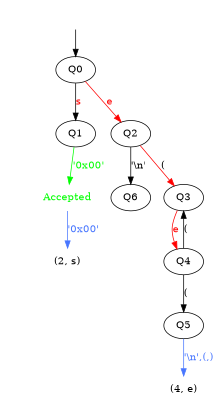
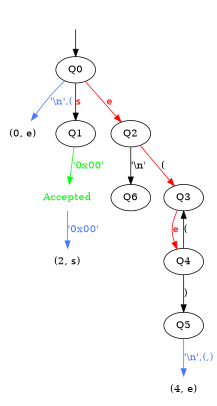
none -> (23, 134)
(186, 294) -> (186, 294)
